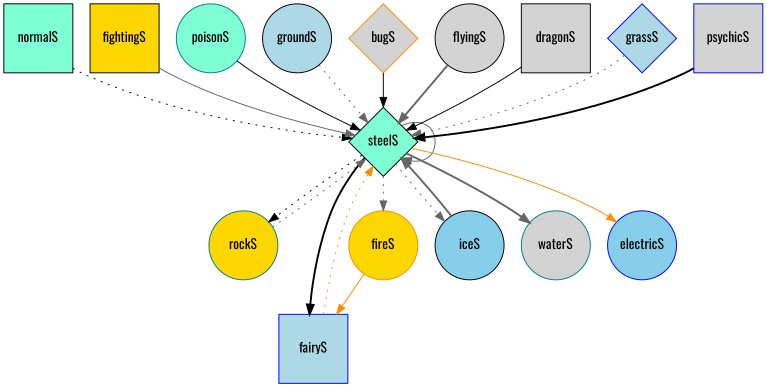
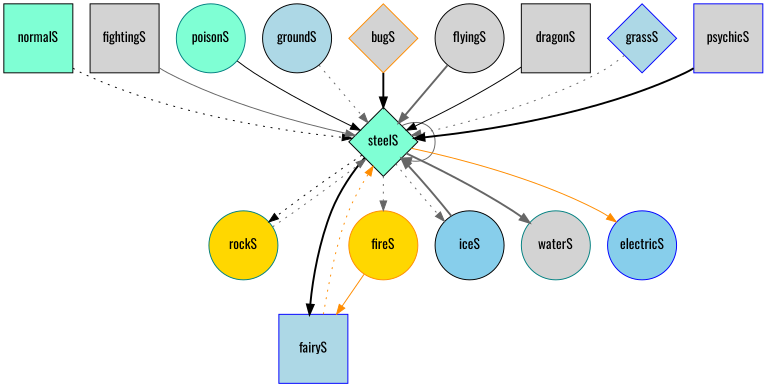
(125, 38) -> (125, 38)
(383, 85) -> (383, 85)
